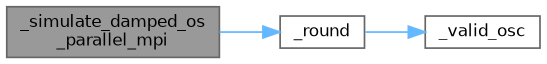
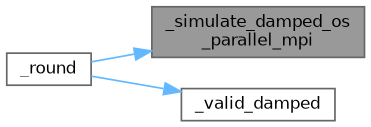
(241, 32) -> (113, 58)
(483, 32) -> (258, 105)
